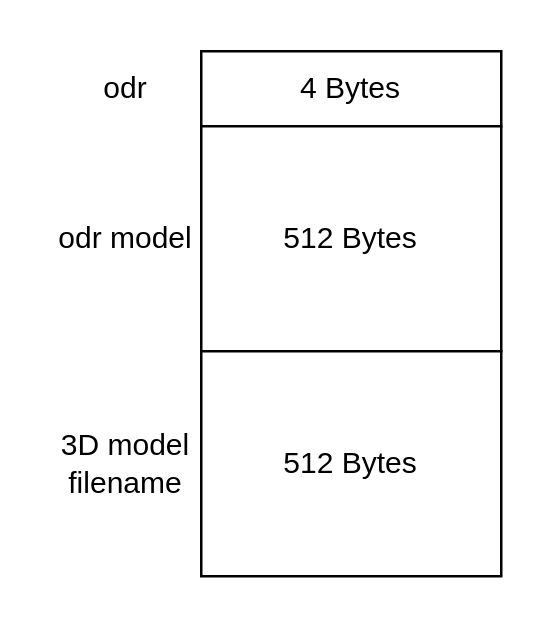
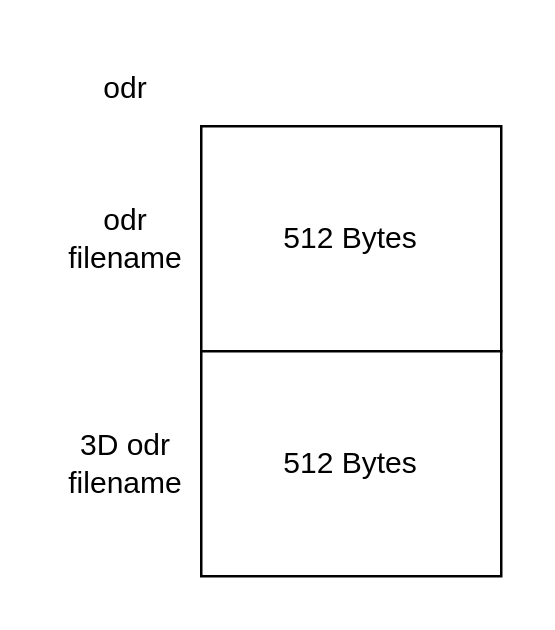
(351, 89) -> none
(126, 239) -> (126, 239)
(126, 464) -> (126, 464)
